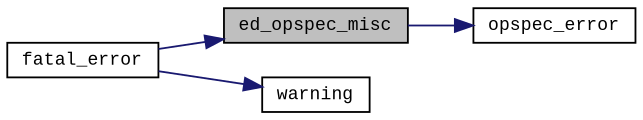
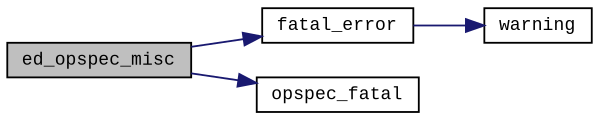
(554, 25) -> (338, 95)
(182, 45) -> (217, 43)
